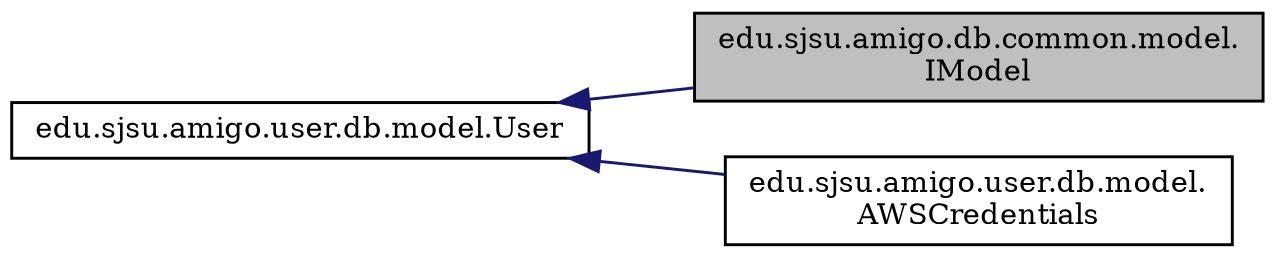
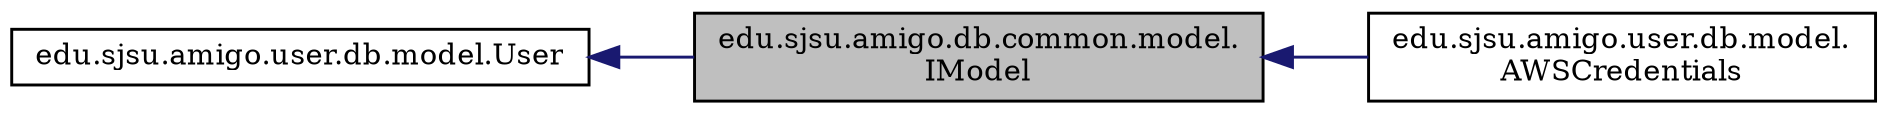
(662, 168) -> (1331, 57)
